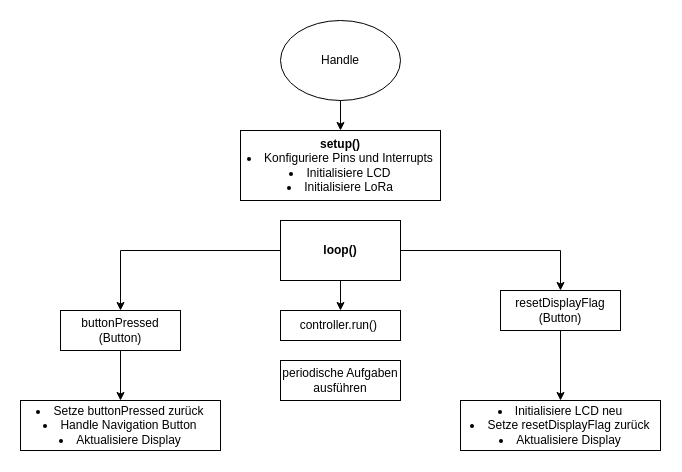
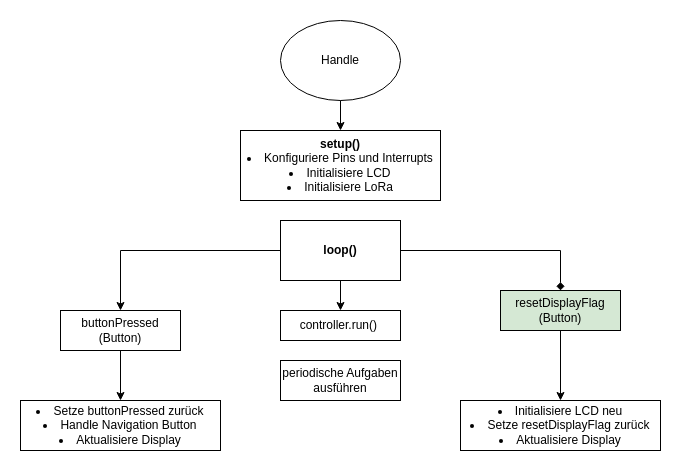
(561, 282) -> (561, 282)
(561, 311) -> (561, 311)
